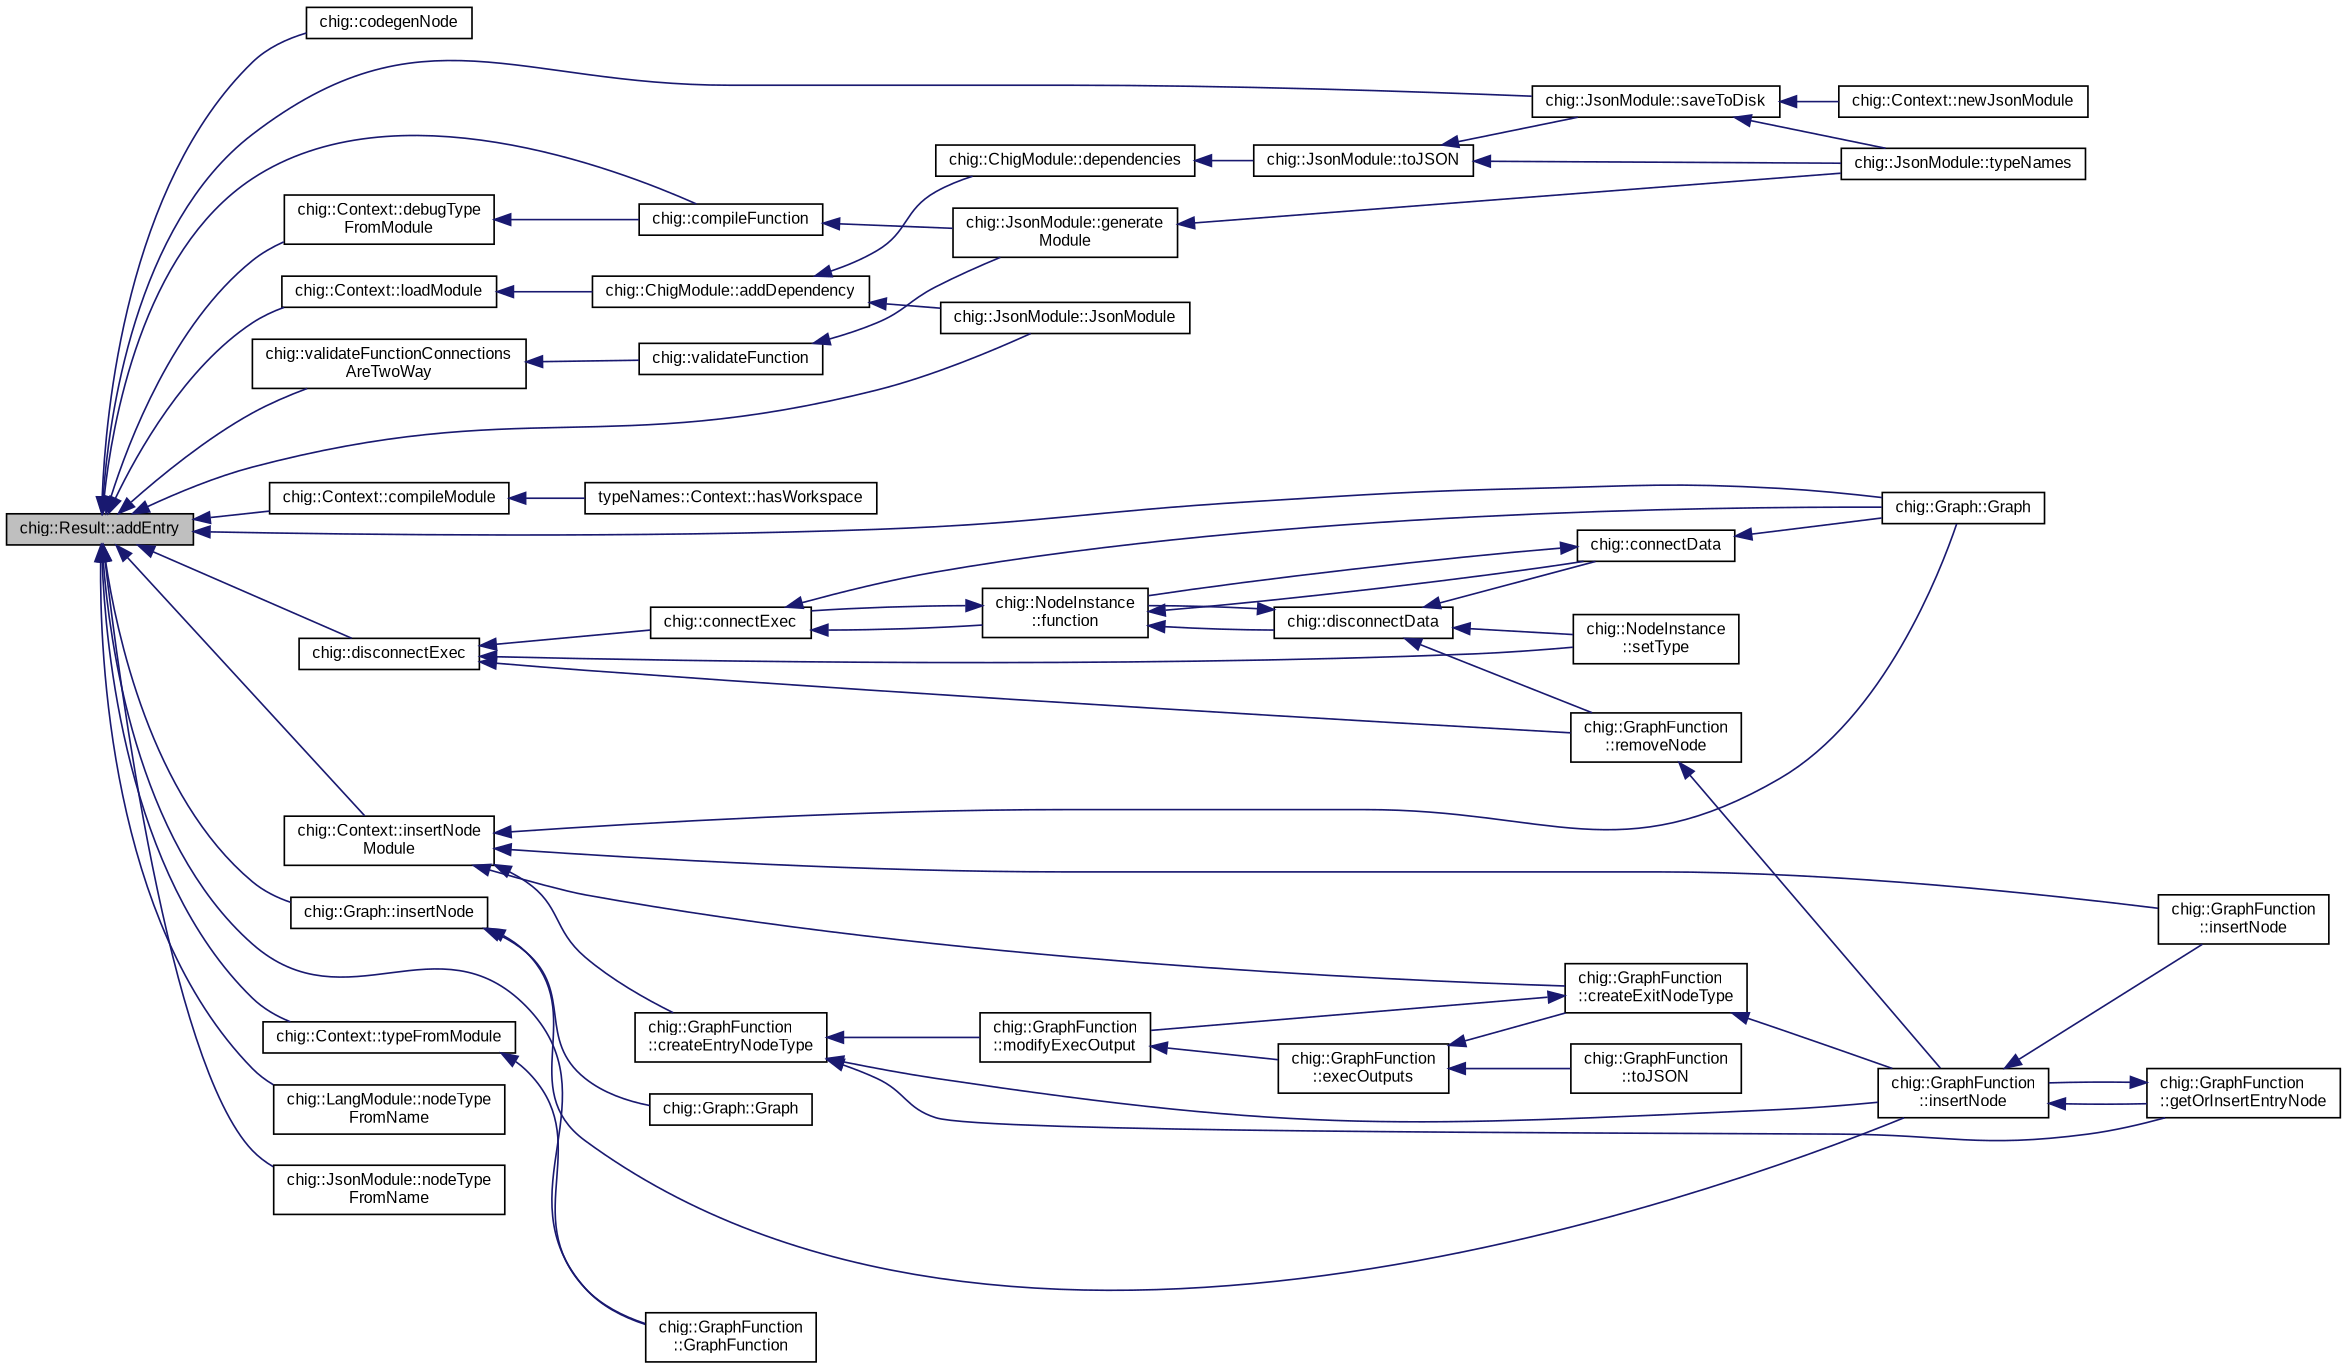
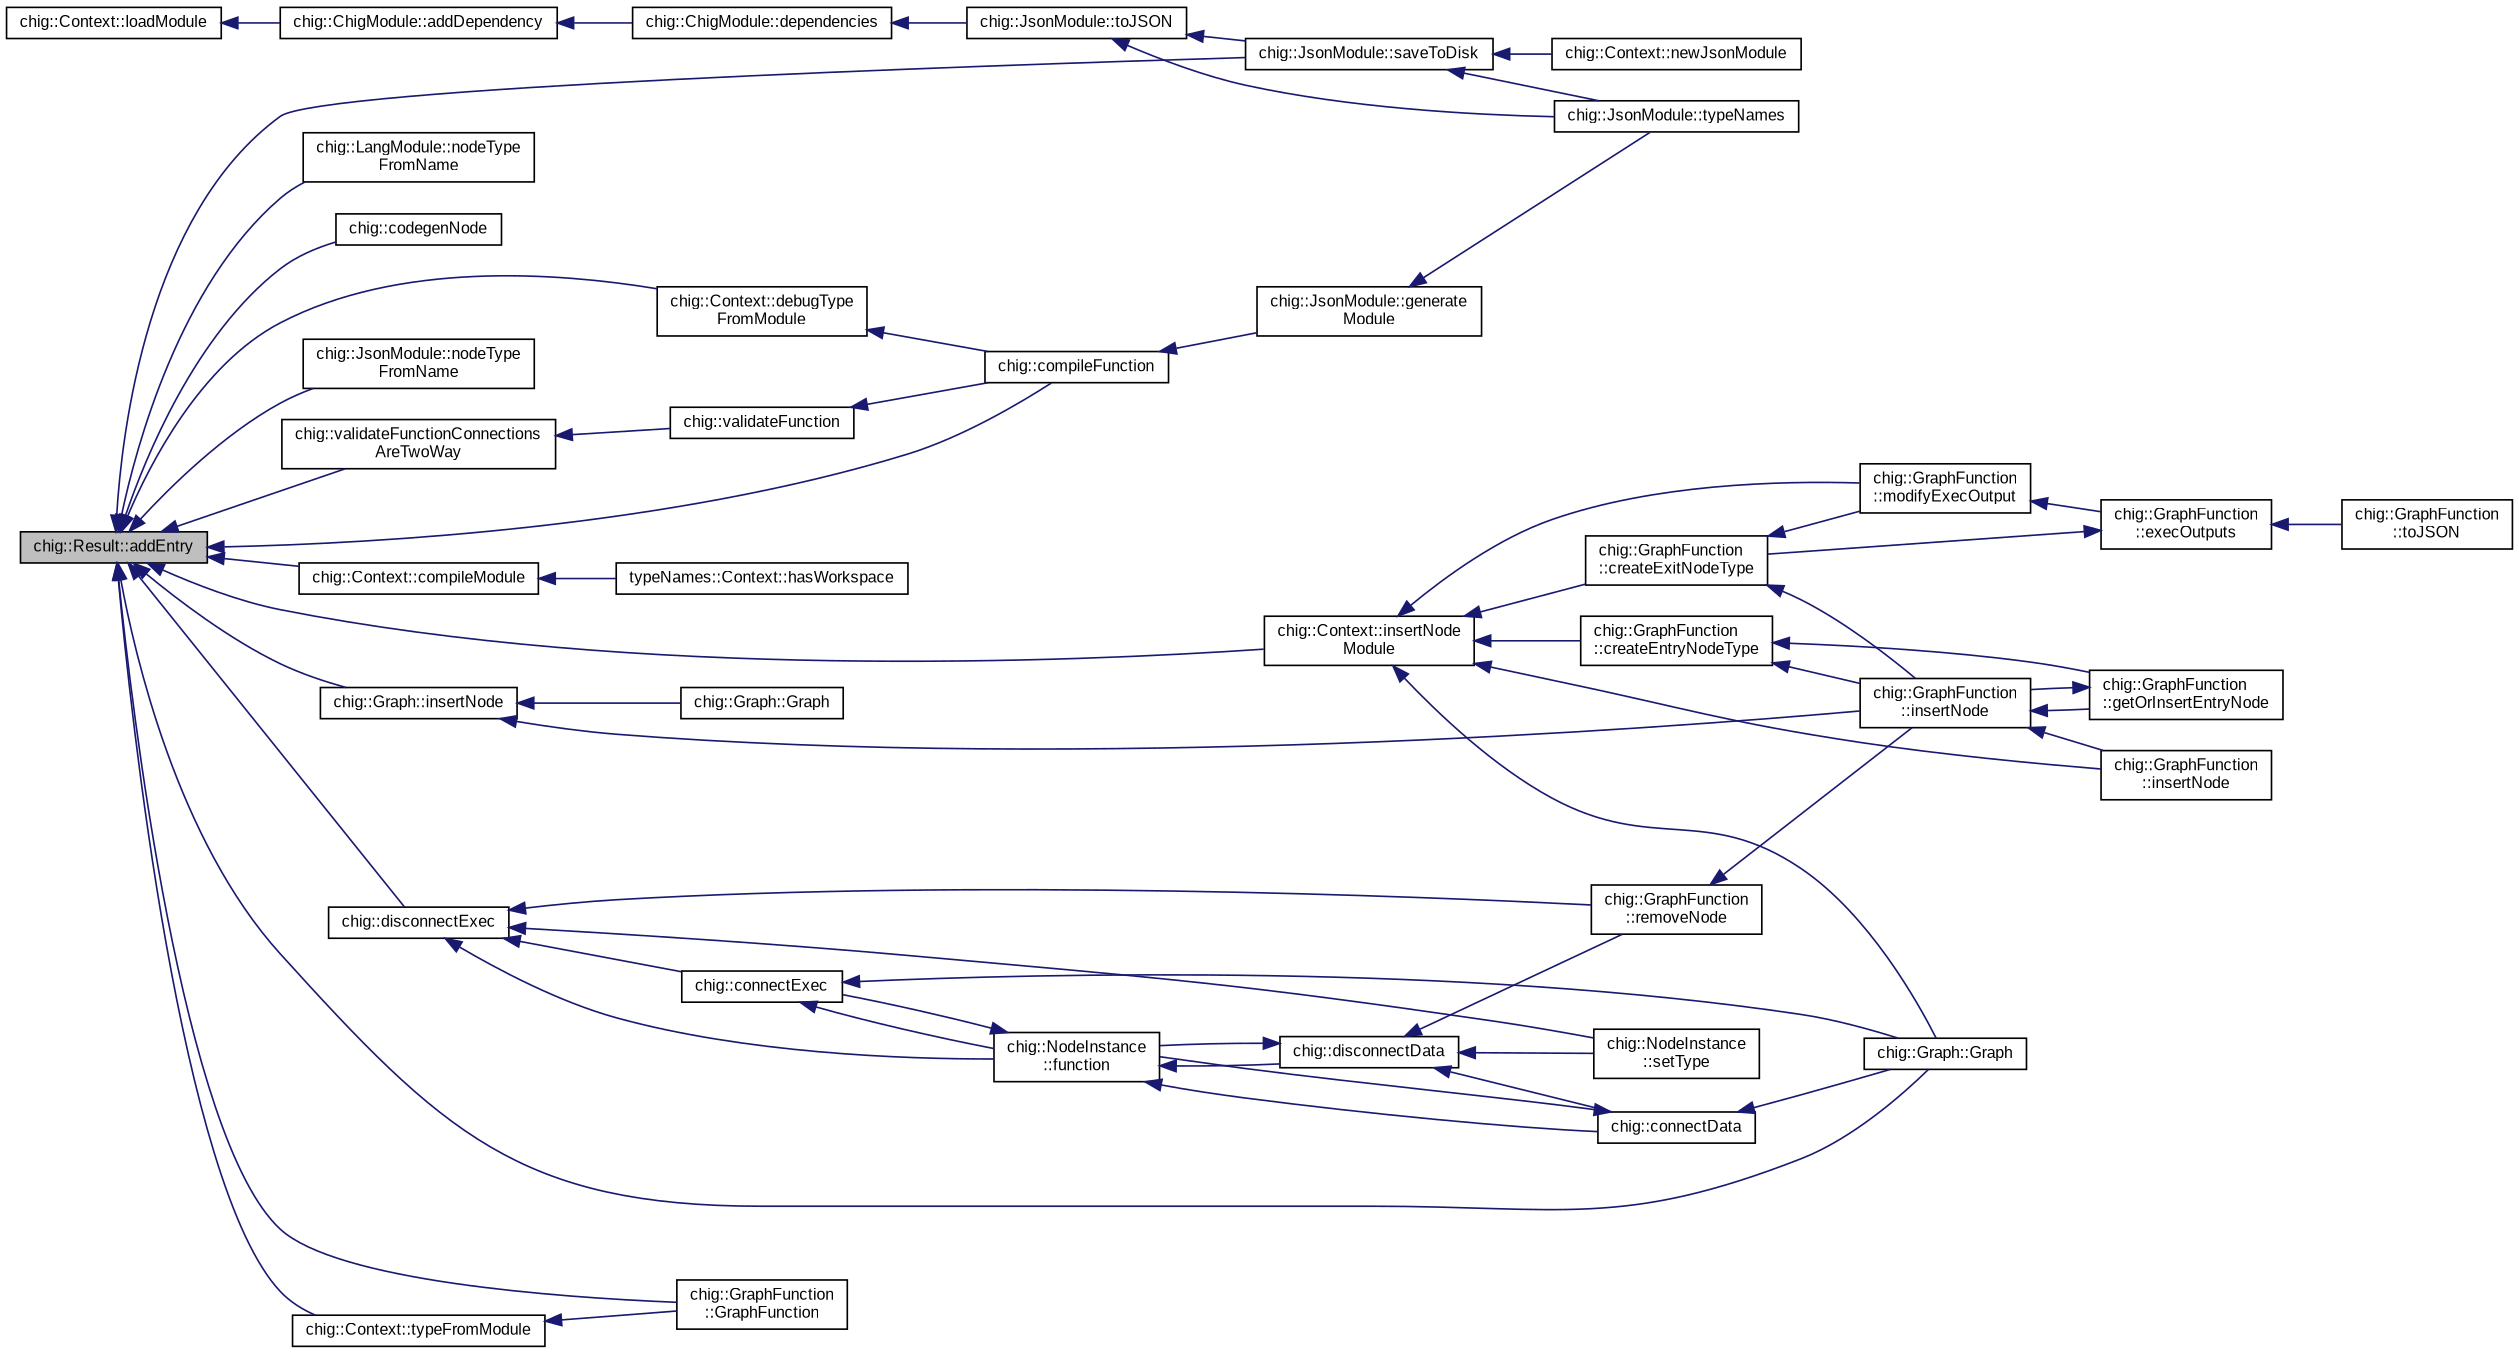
(923, 294) -> (928, 393)
(1065, 318) -> none
(184, 388) -> none
(912, 1037) -> (1622, 501)
none -> (718, 1039)
